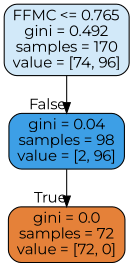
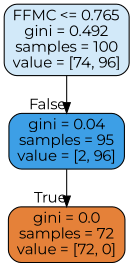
(67, 40) -> (67, 40)
(67, 141) -> (67, 141)
